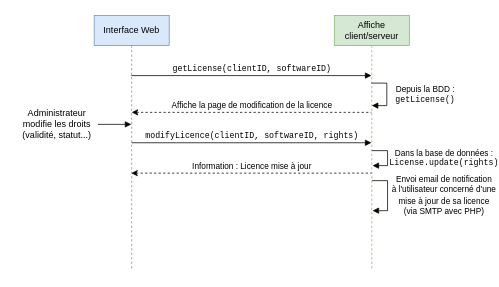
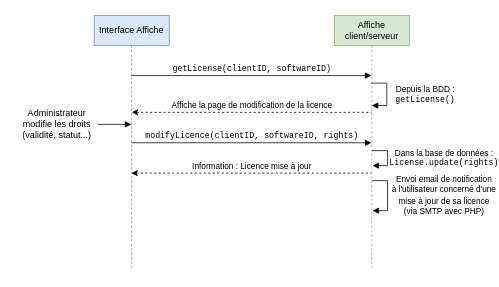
(132, 30) -> (132, 30)
